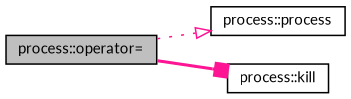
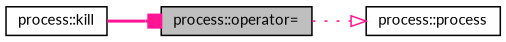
(185, 65) -> (126, 21)
